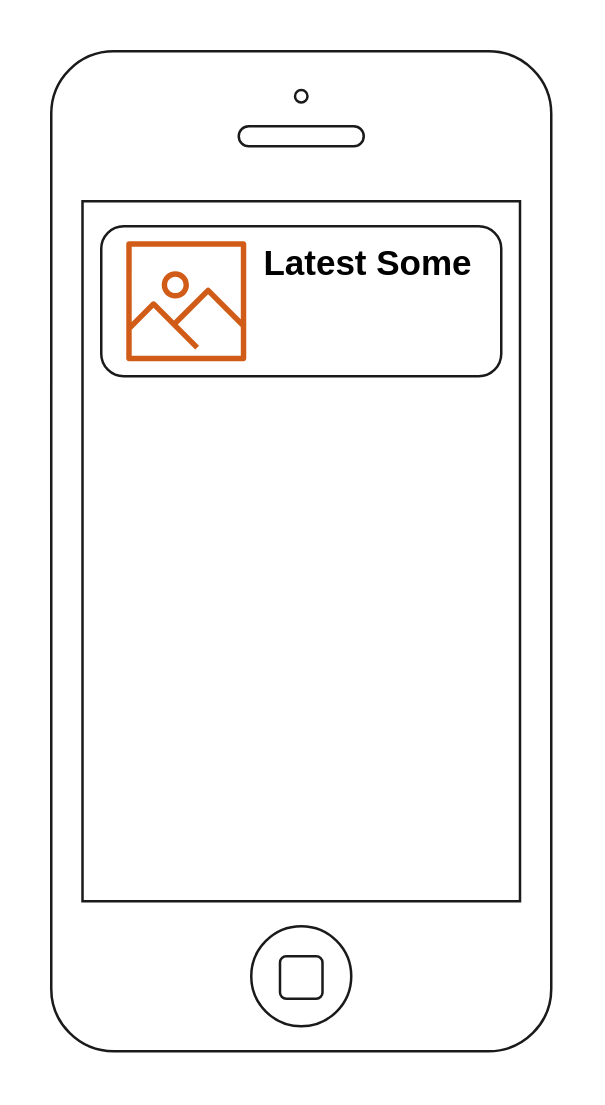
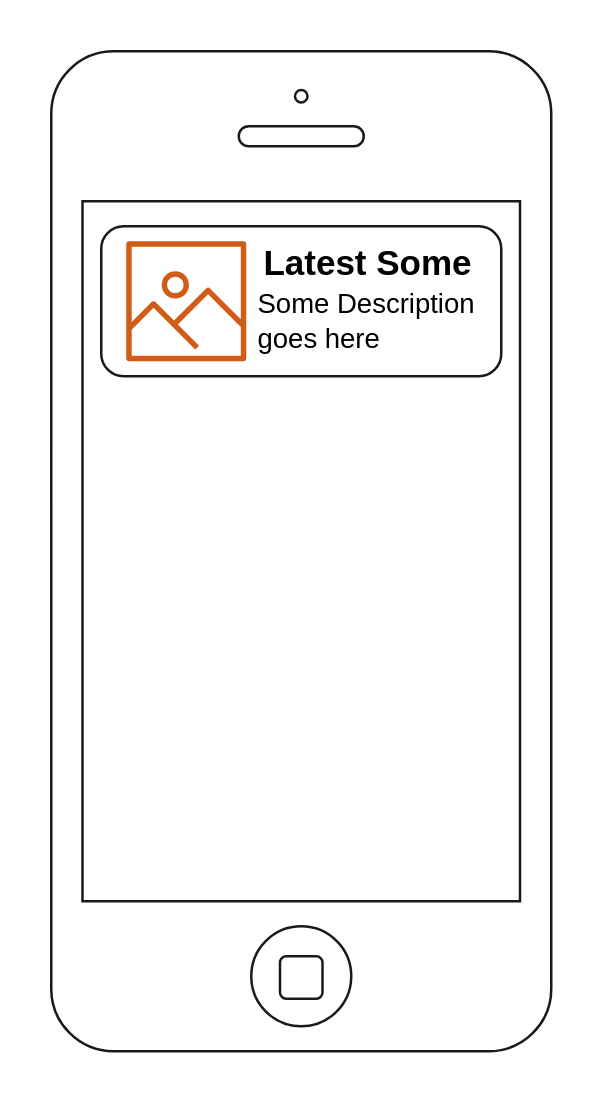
none -> (365, 321)
